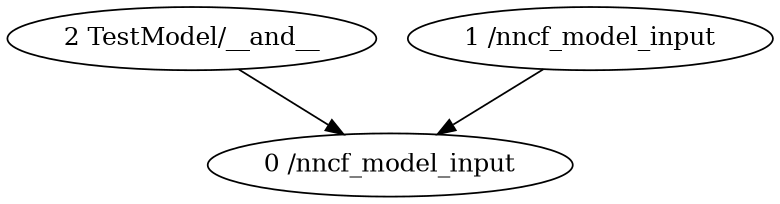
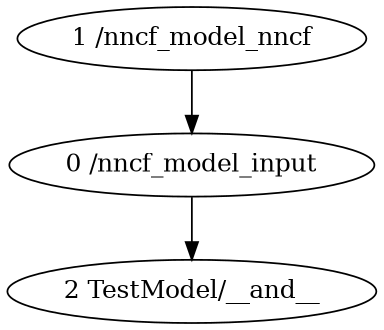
(590, 39) -> (192, 39)
(284, 97) -> (192, 220)
